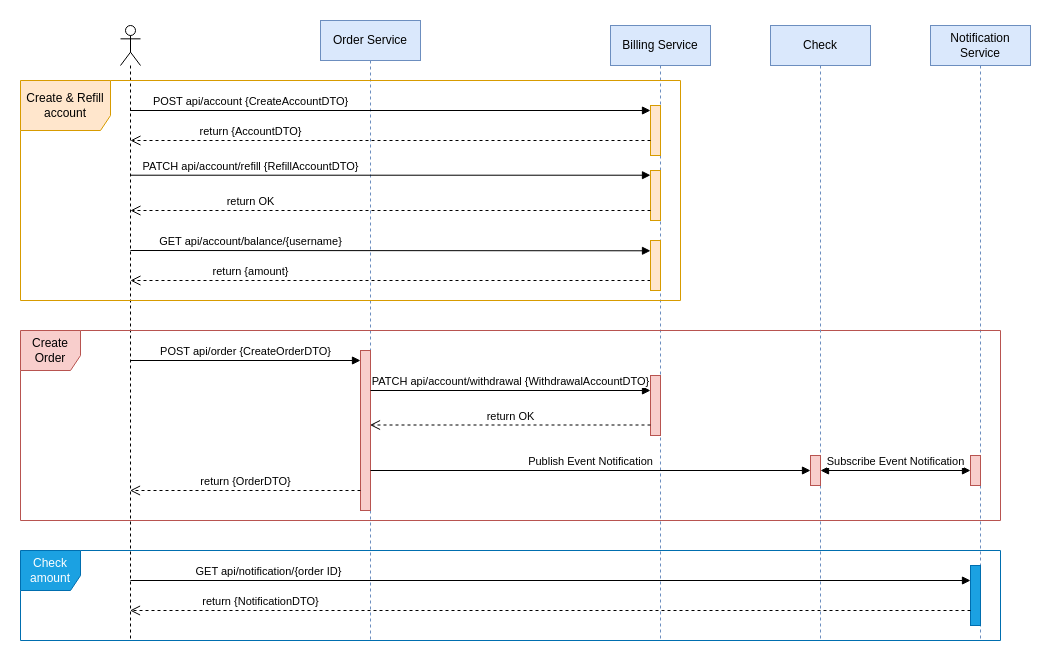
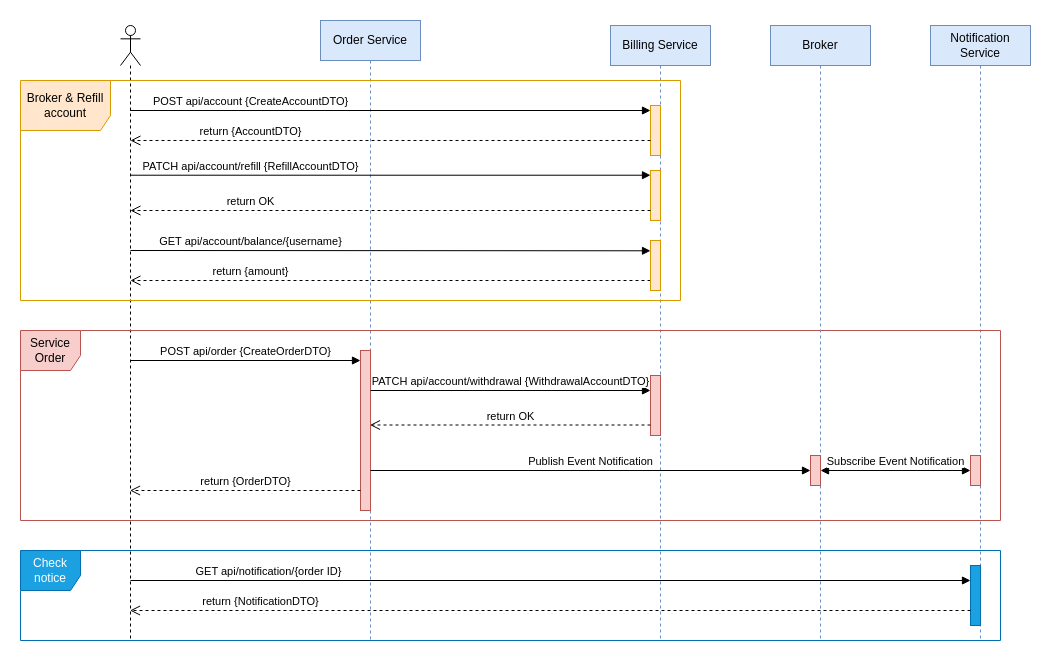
(821, 46) -> (821, 46)
(66, 106) -> (66, 106)
(51, 351) -> (51, 351)
(51, 571) -> (51, 571)
